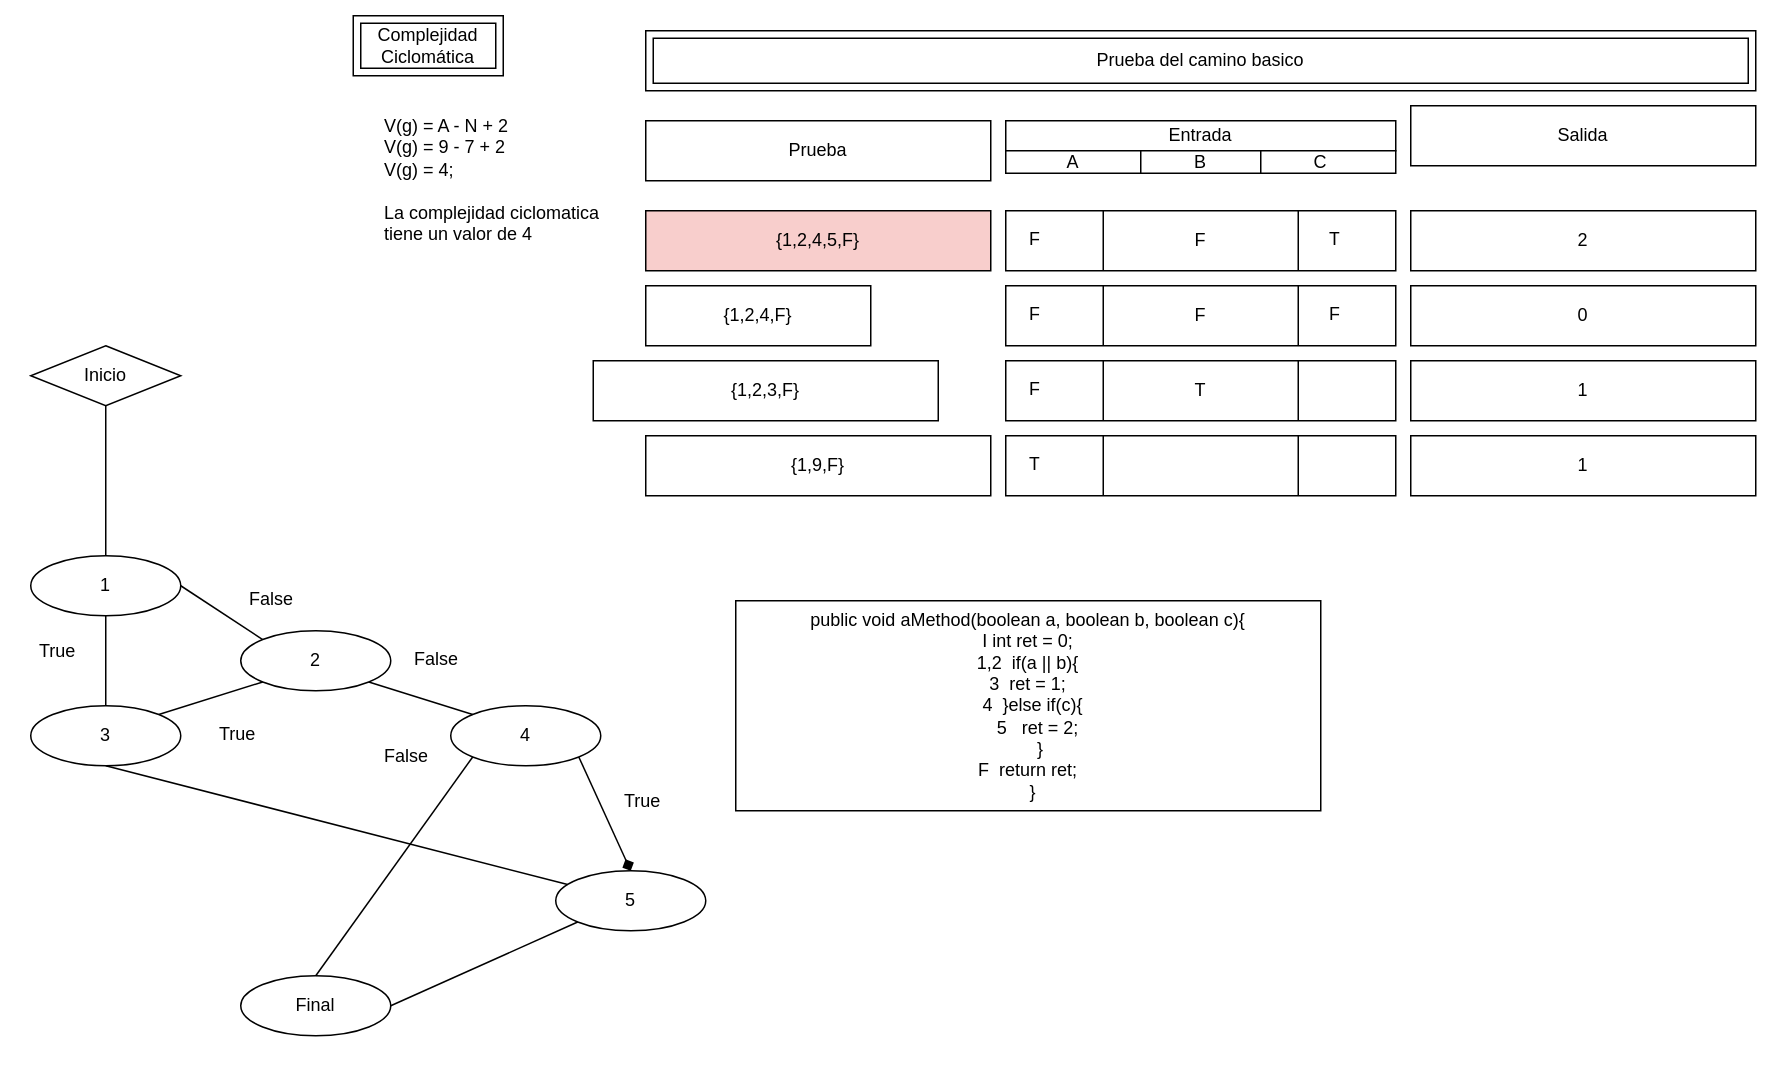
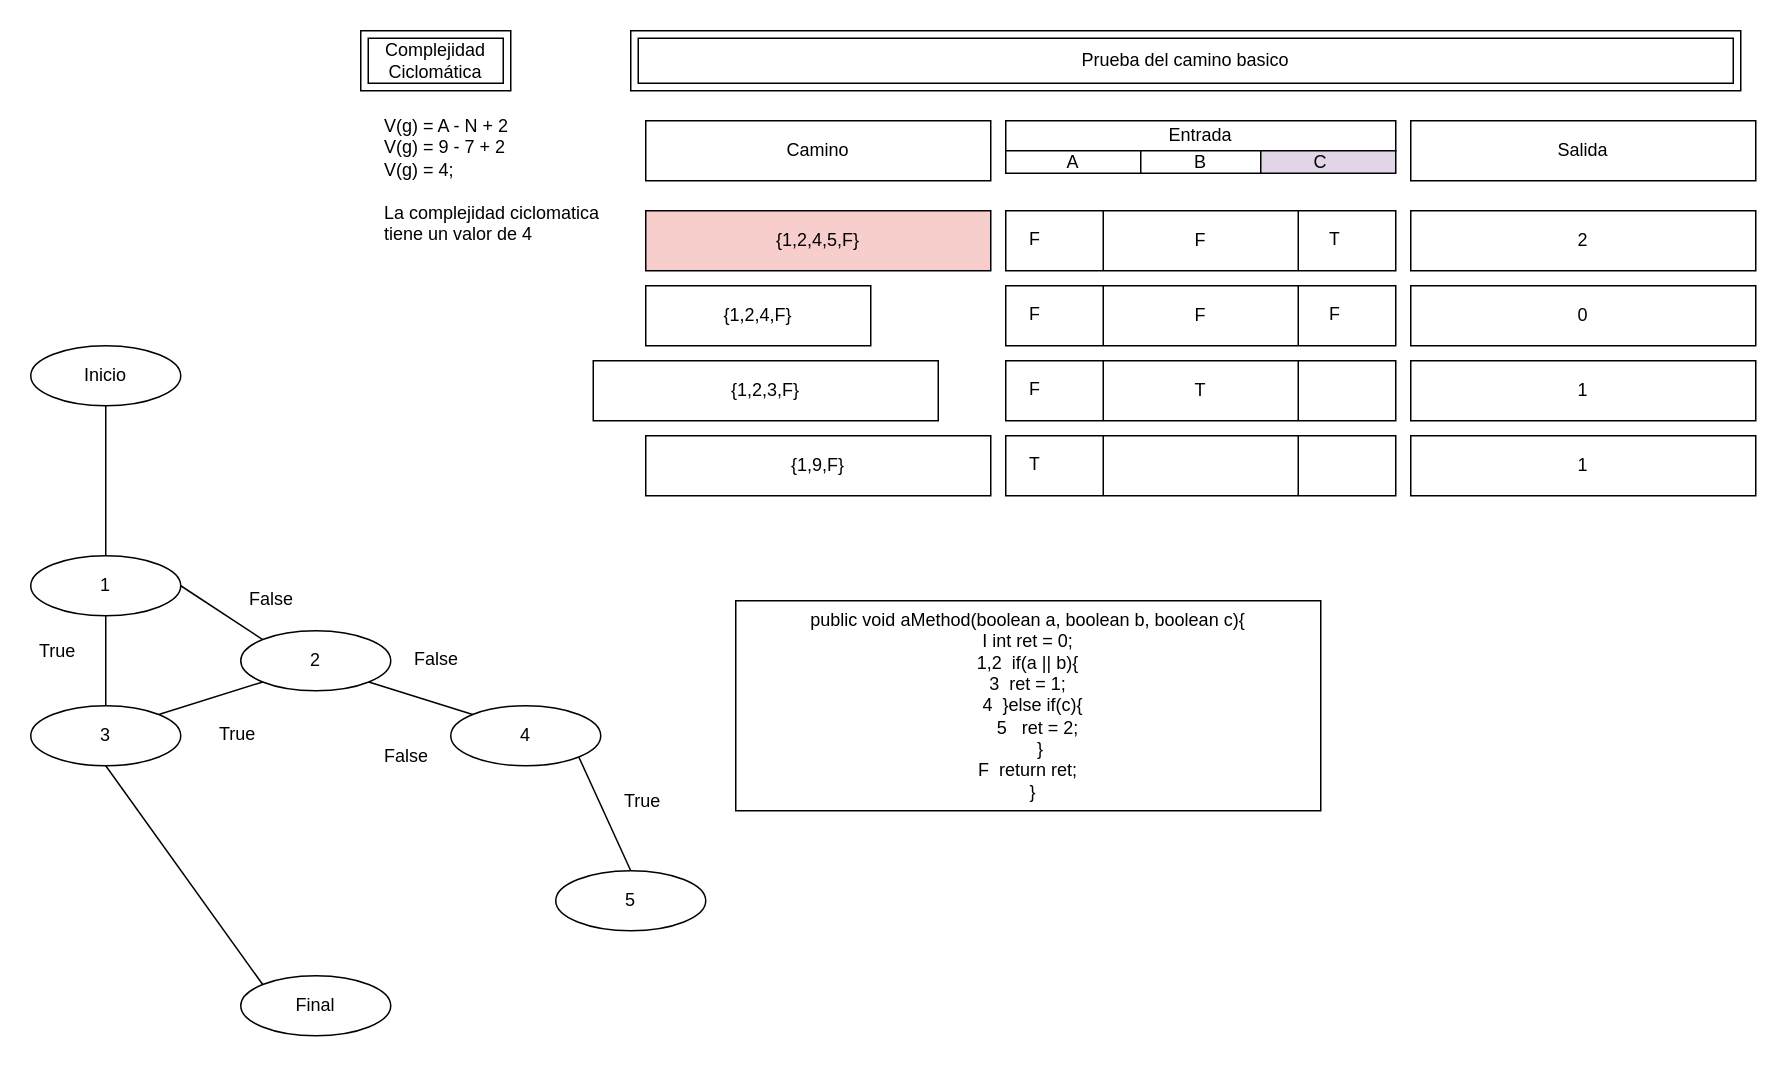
(428, 46) -> (436, 61)
(1201, 61) -> (1186, 61)
(1583, 136) -> (1583, 151)
(818, 151) -> (818, 151)
(1321, 162) -> (1321, 162)
(106, 376) -> (106, 376)
(337, 825) -> (184, 875)
(626, 859) -> (627, 863)
(395, 866) -> none
(484, 964) -> none
